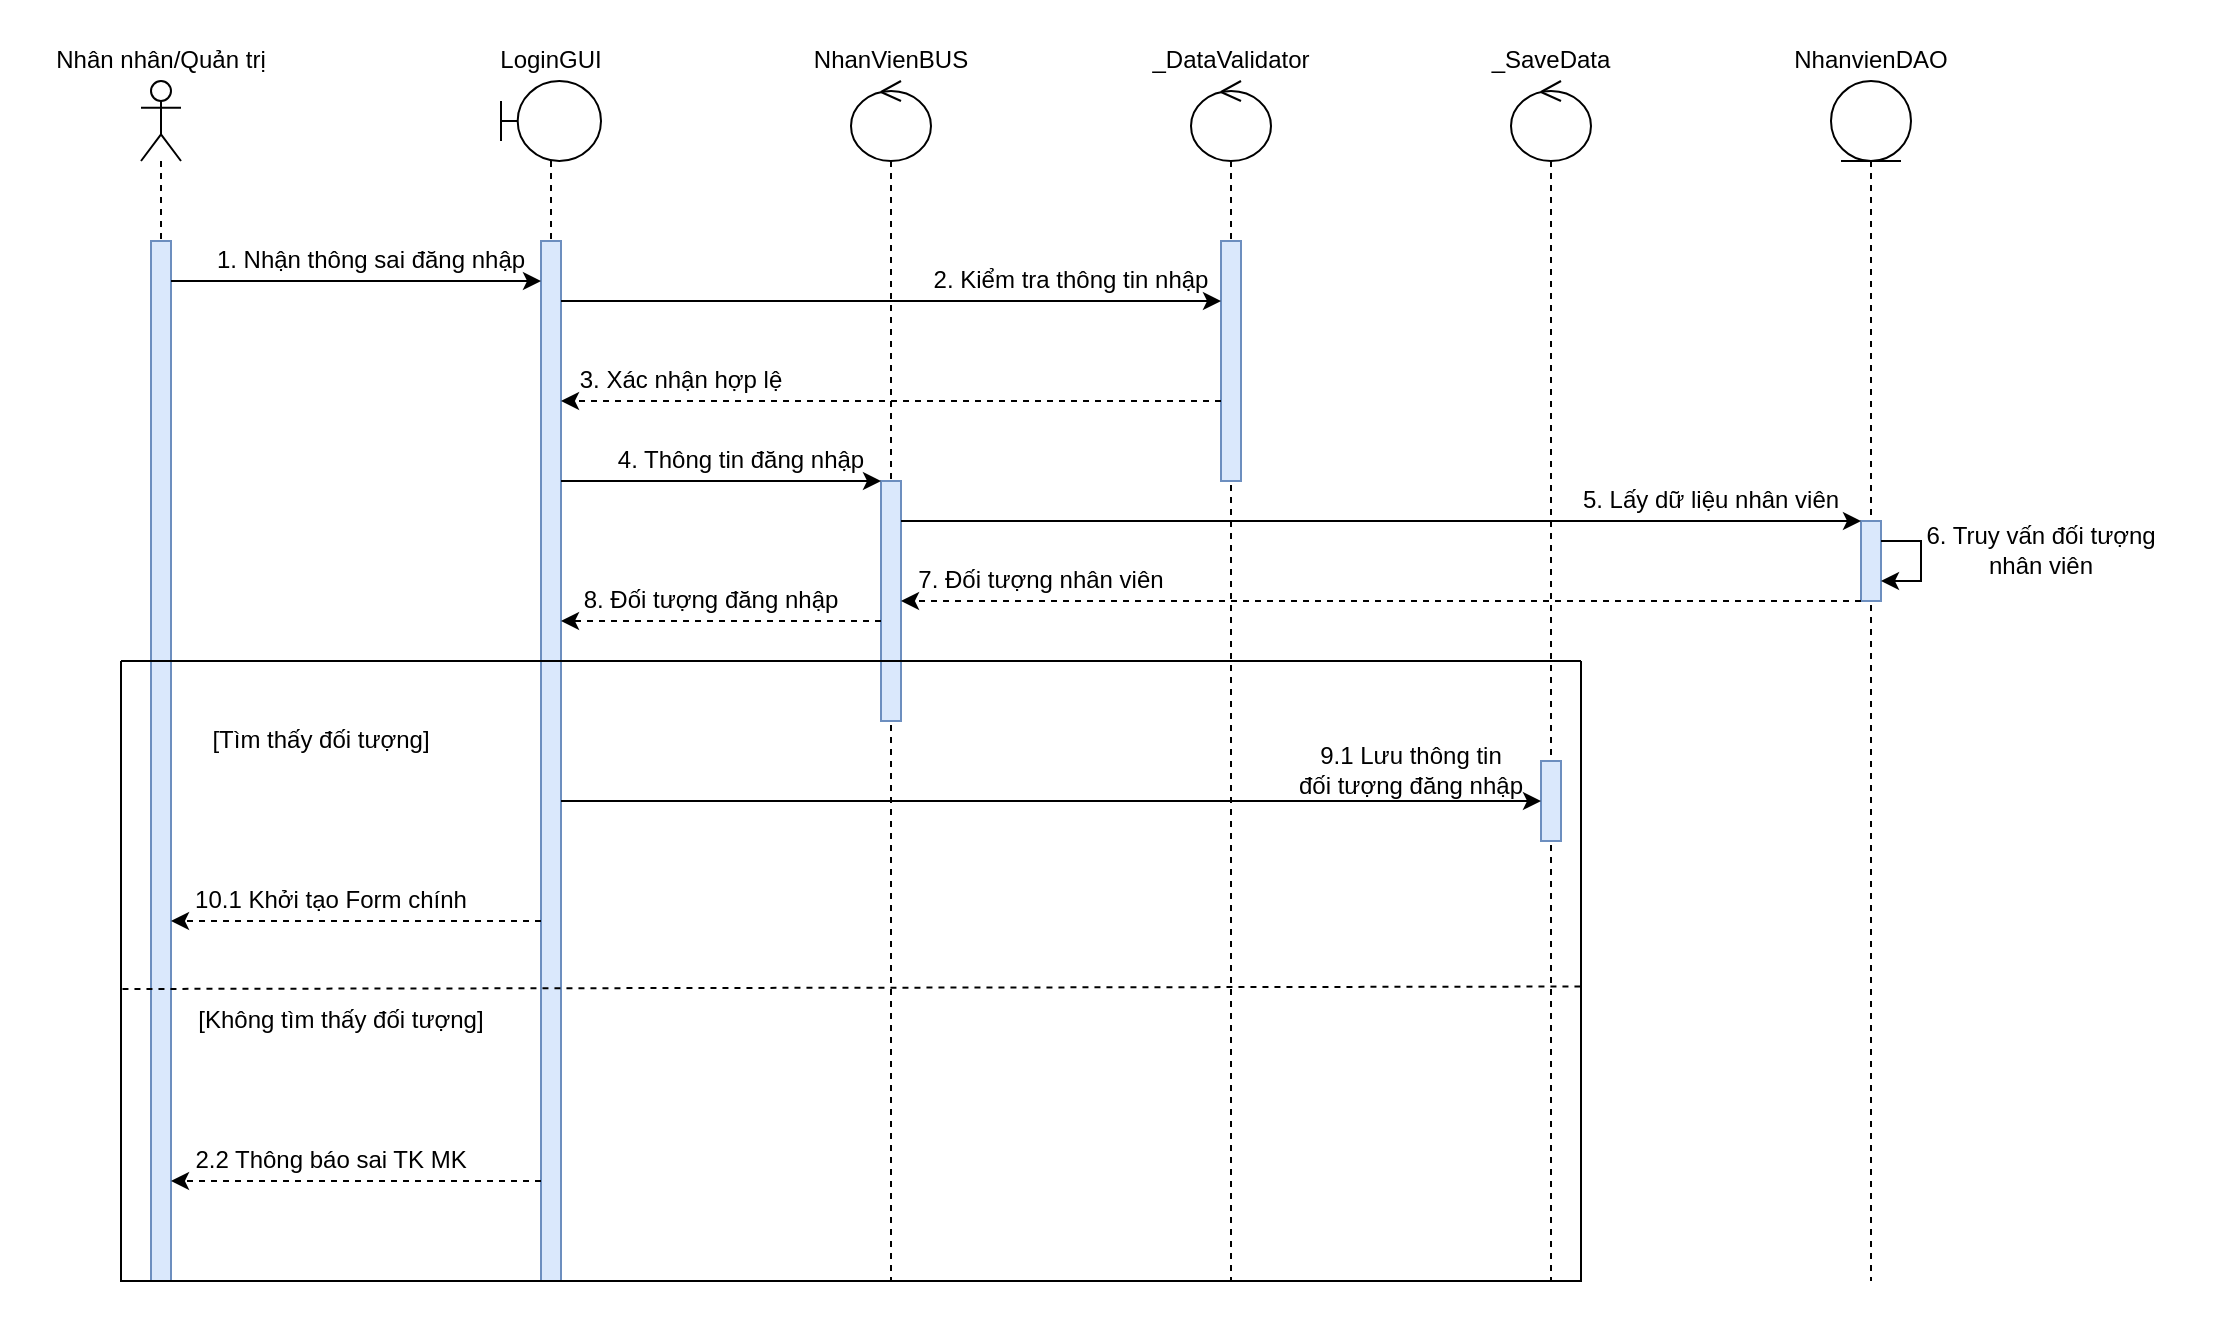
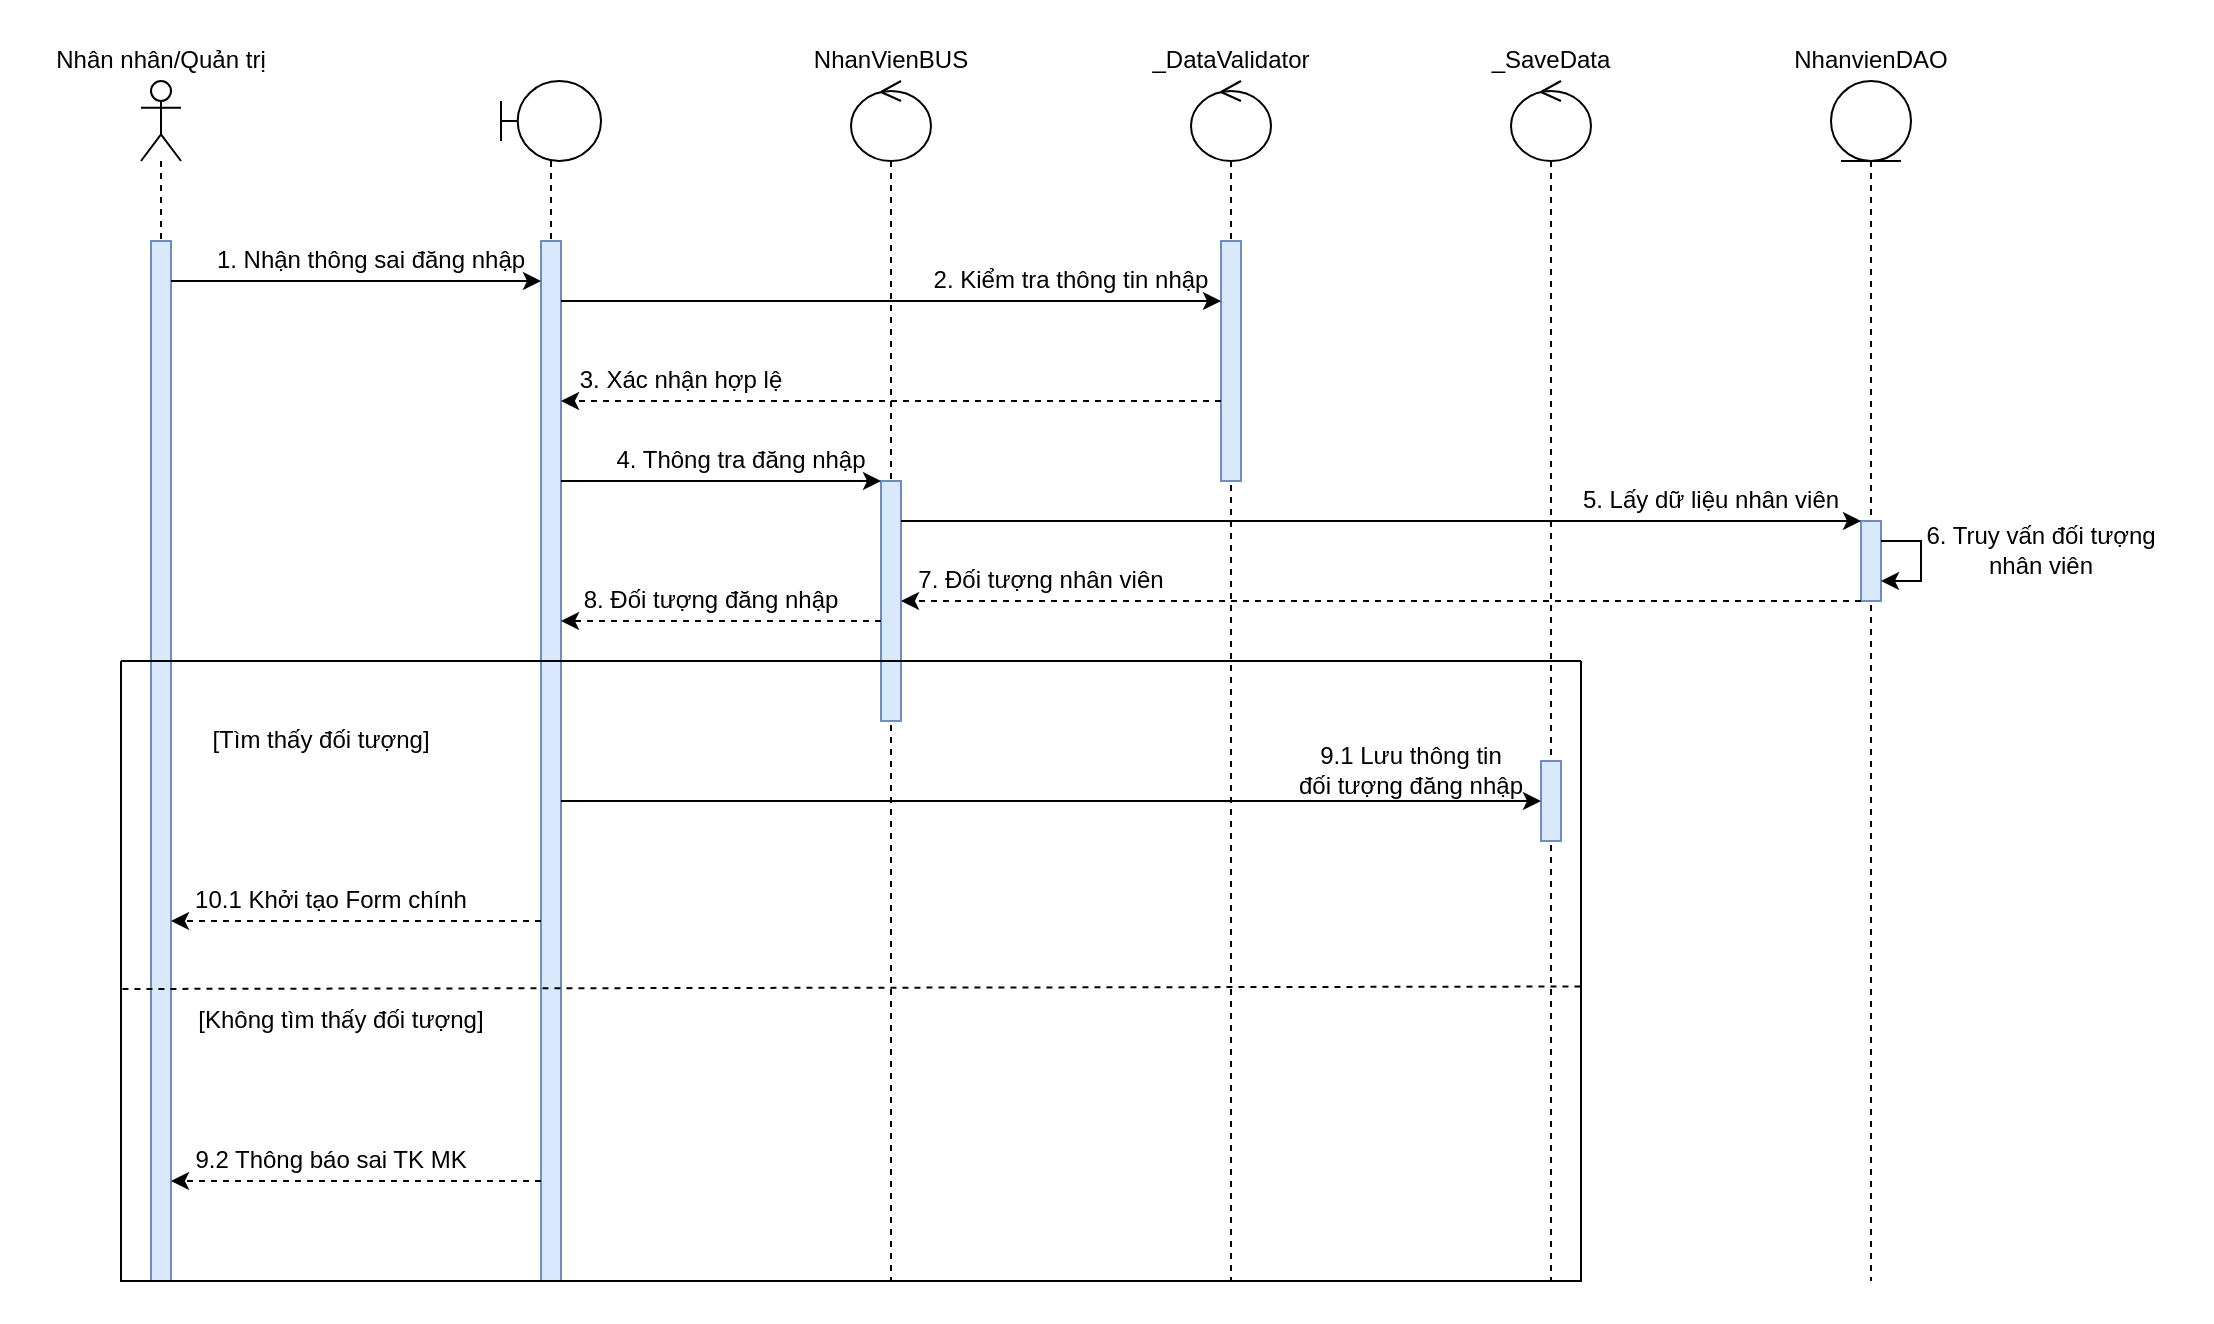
(551, 61) -> none
(742, 461) -> (742, 461)
(332, 1161) -> (332, 1161)
